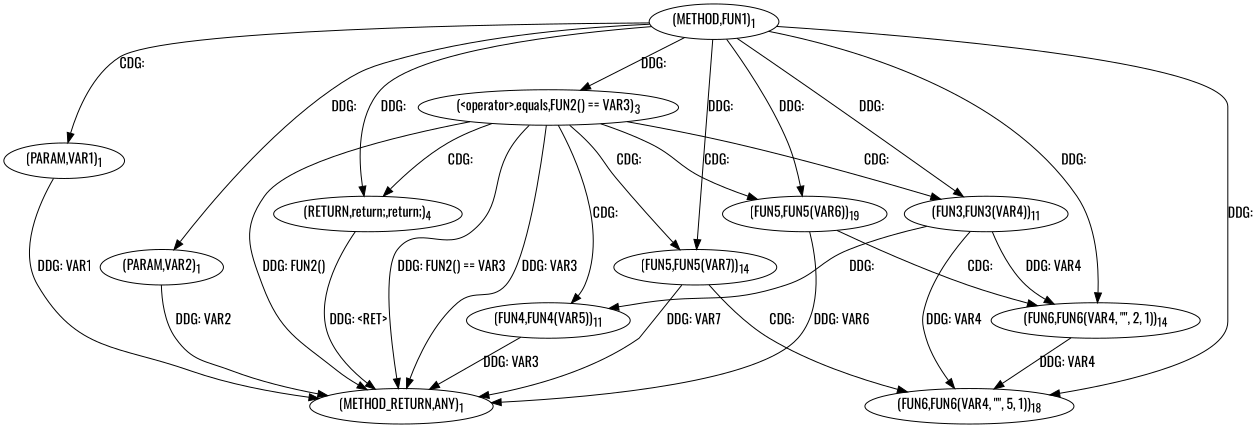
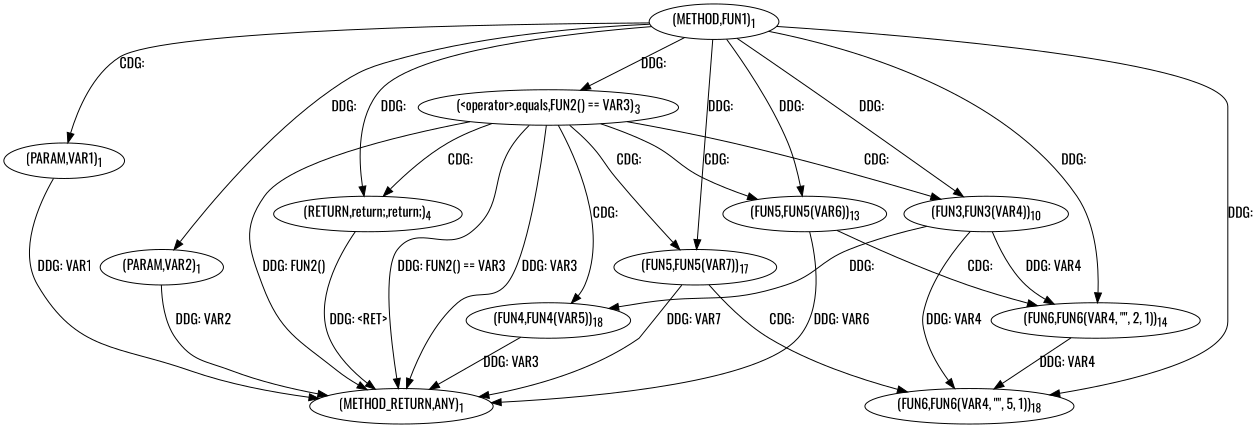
(855, 213) -> (855, 213)
(1036, 213) -> (1036, 213)
(745, 266) -> (745, 266)
(598, 319) -> (598, 319)
